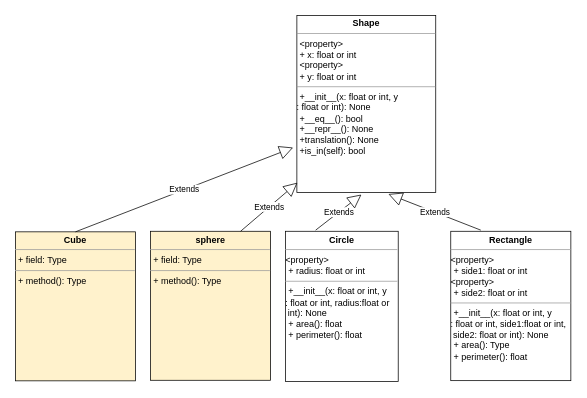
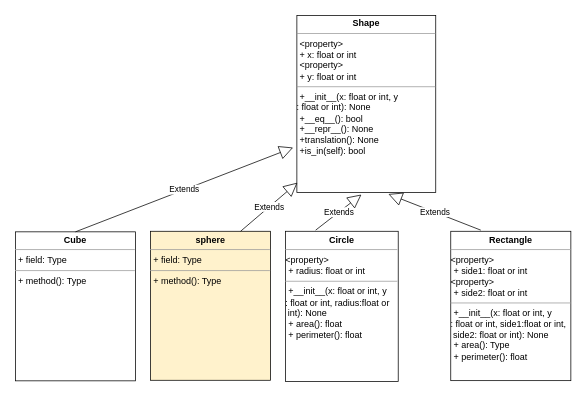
(75, 306) -> (75, 306)
